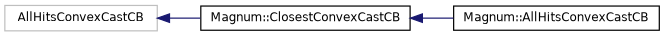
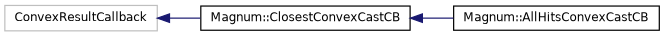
(81, 18) -> (81, 18)
